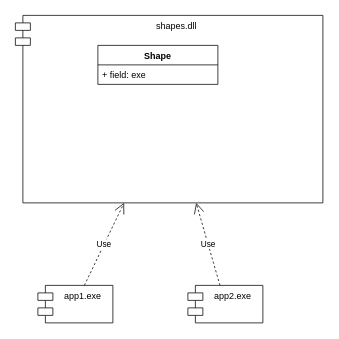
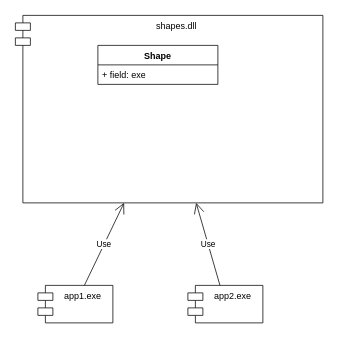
(94, 266) -> (94, 266)
(215, 267) -> (215, 267)
